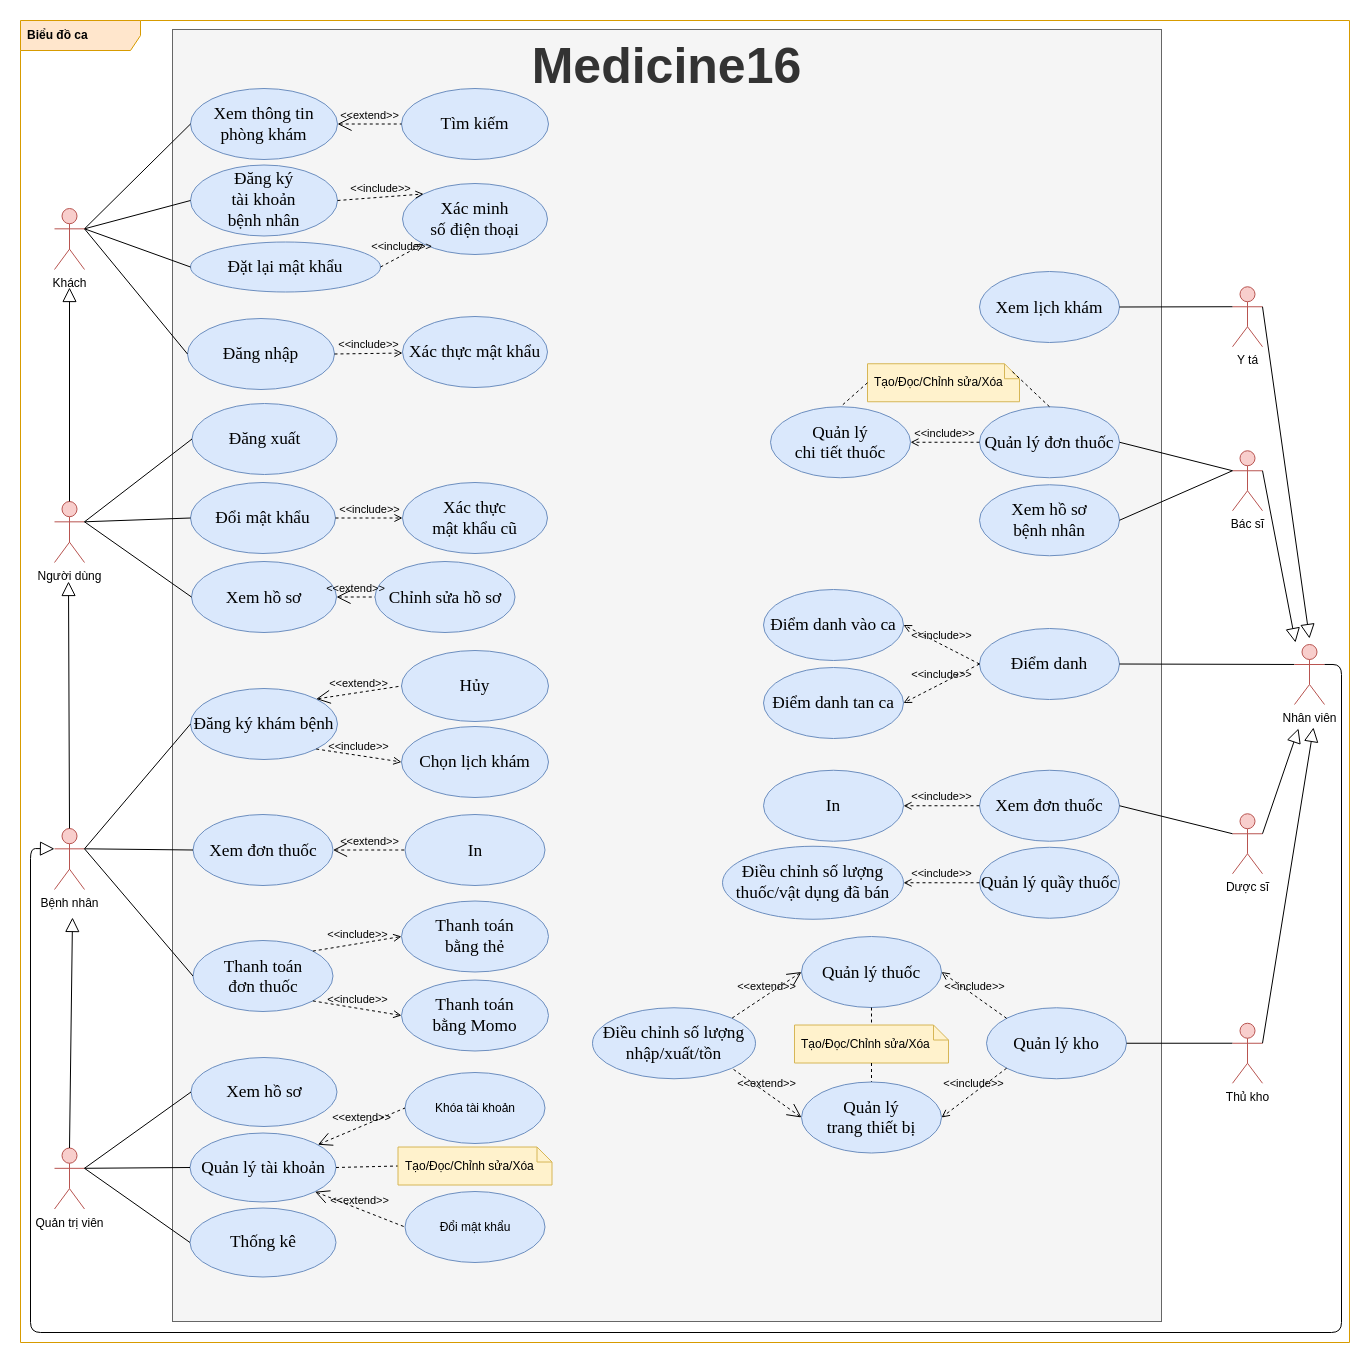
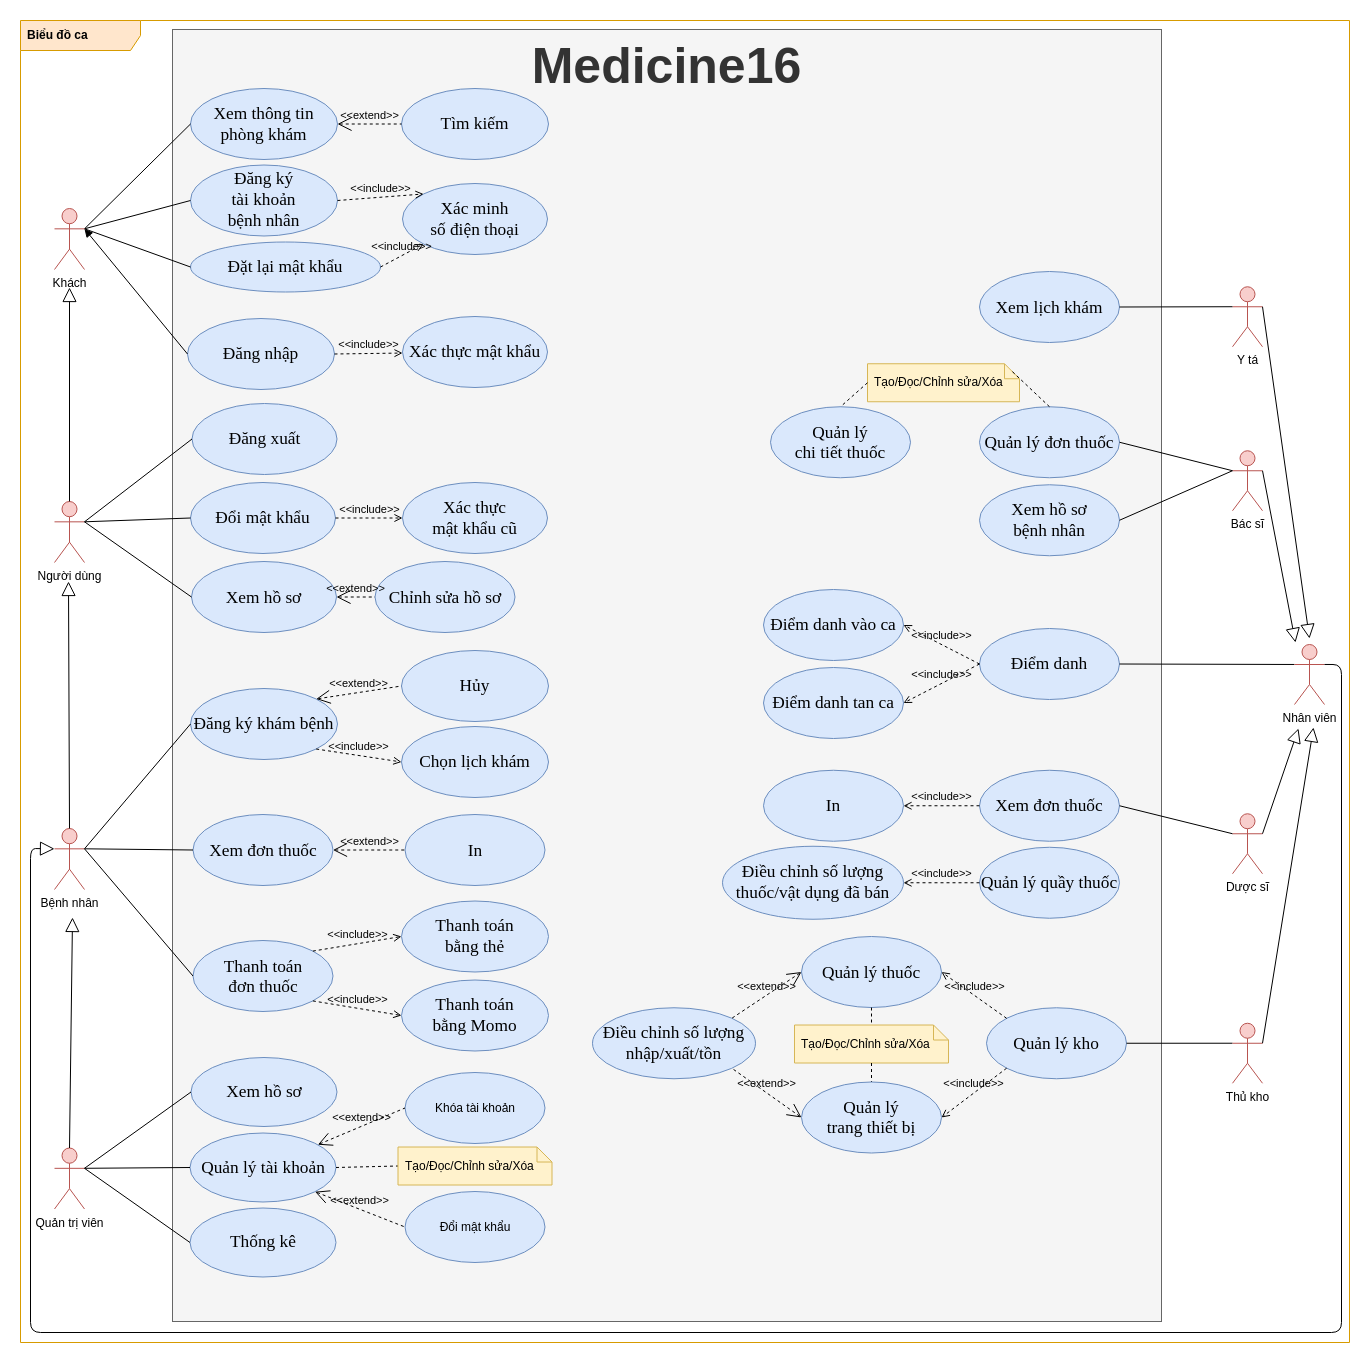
(88, 233) -> (90, 236)
(946, 442) -> none
